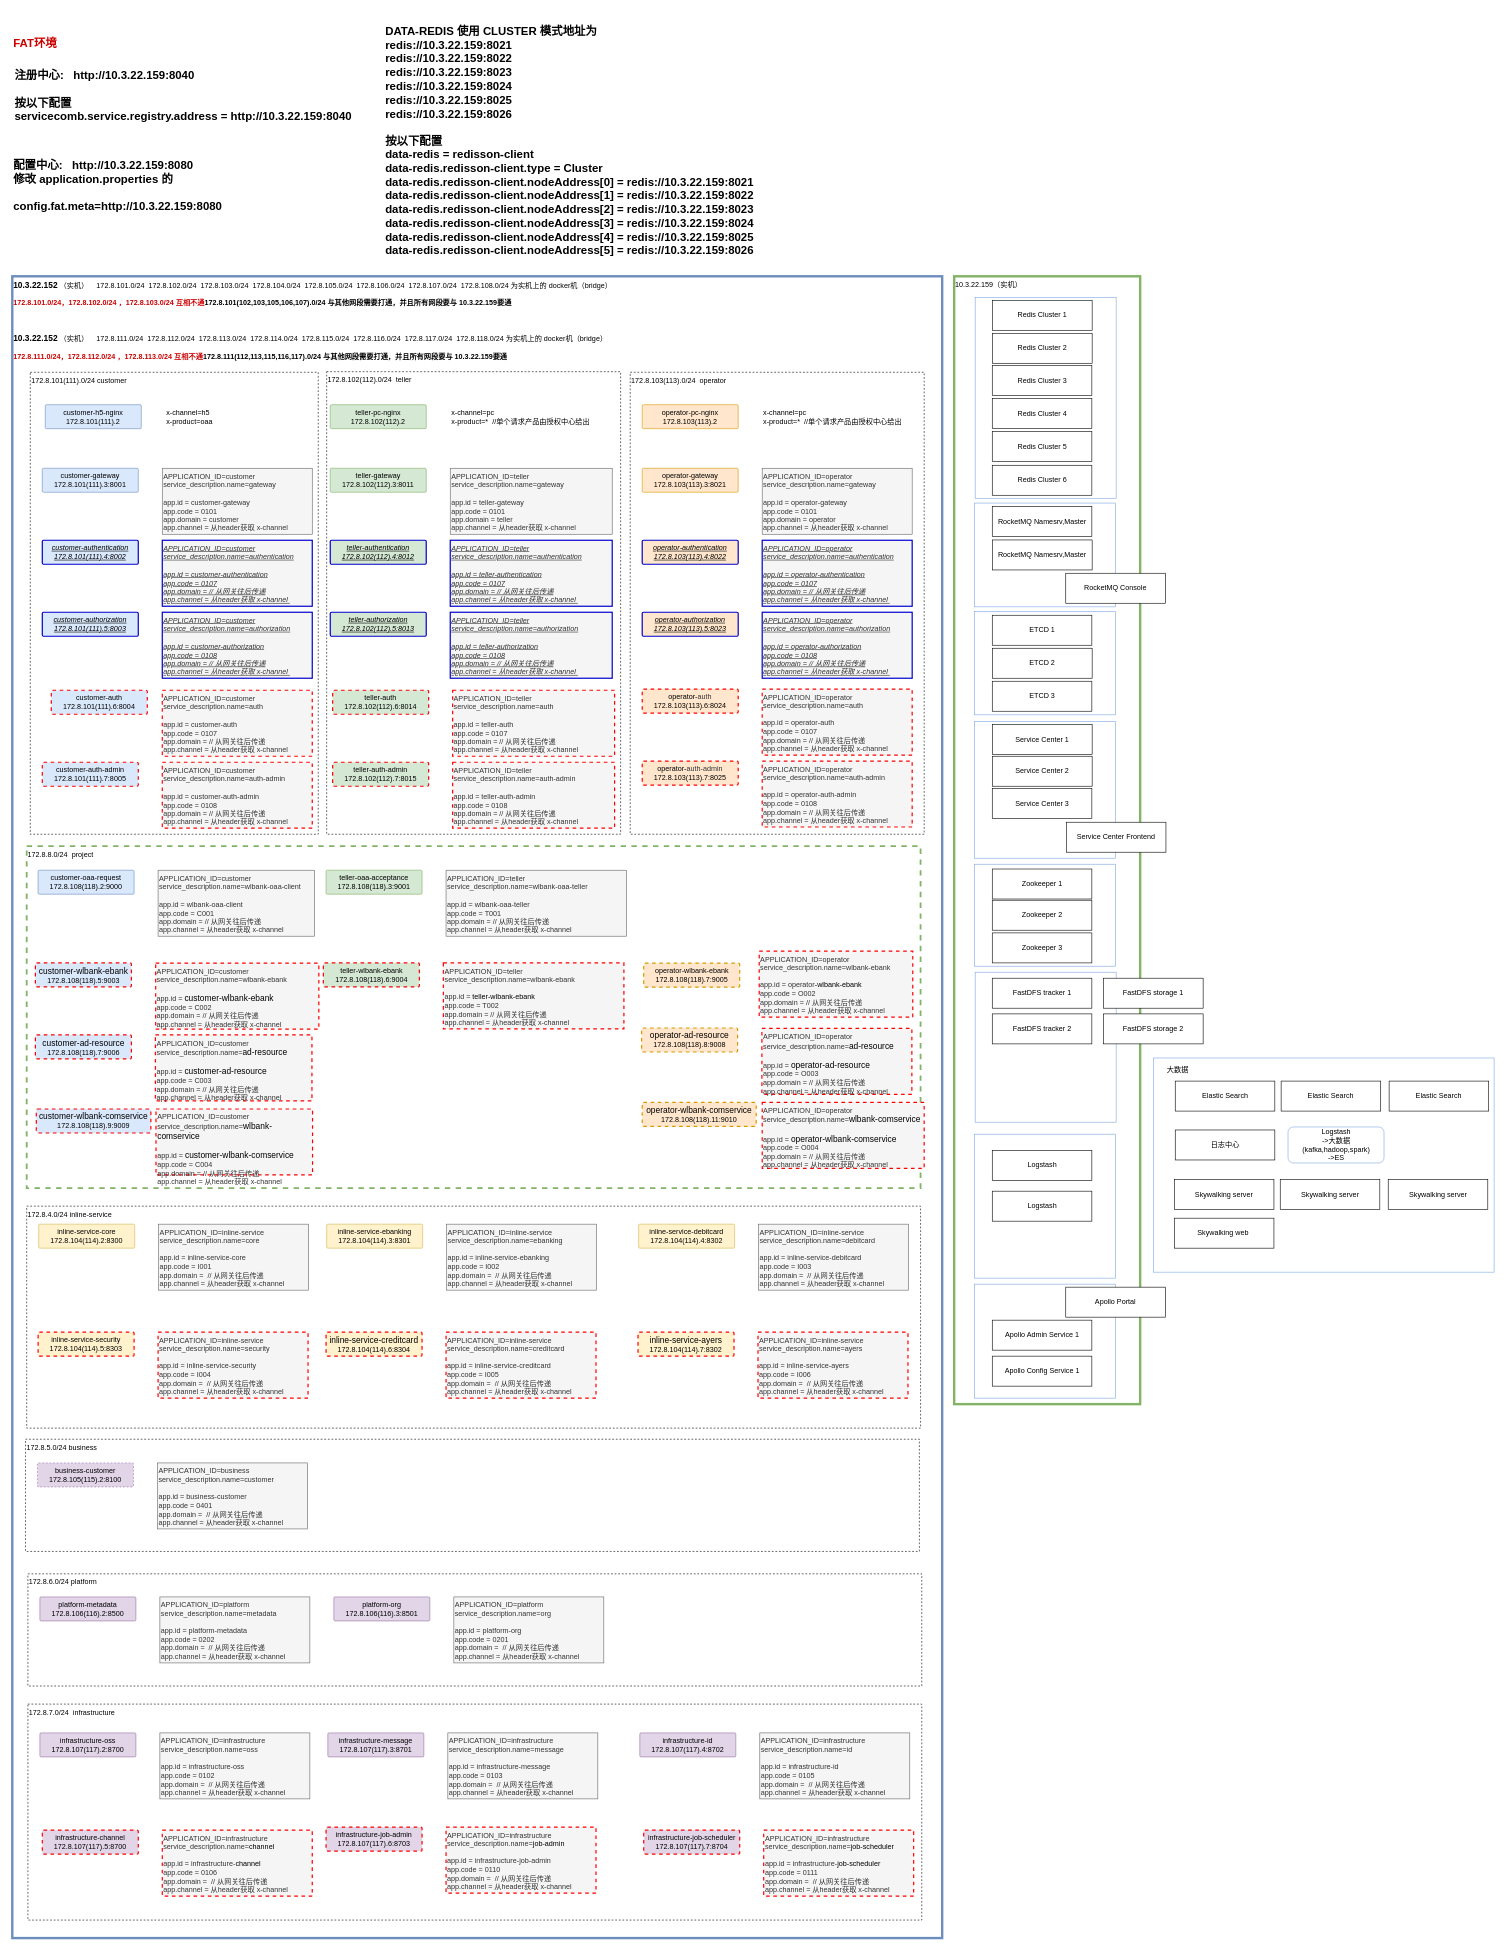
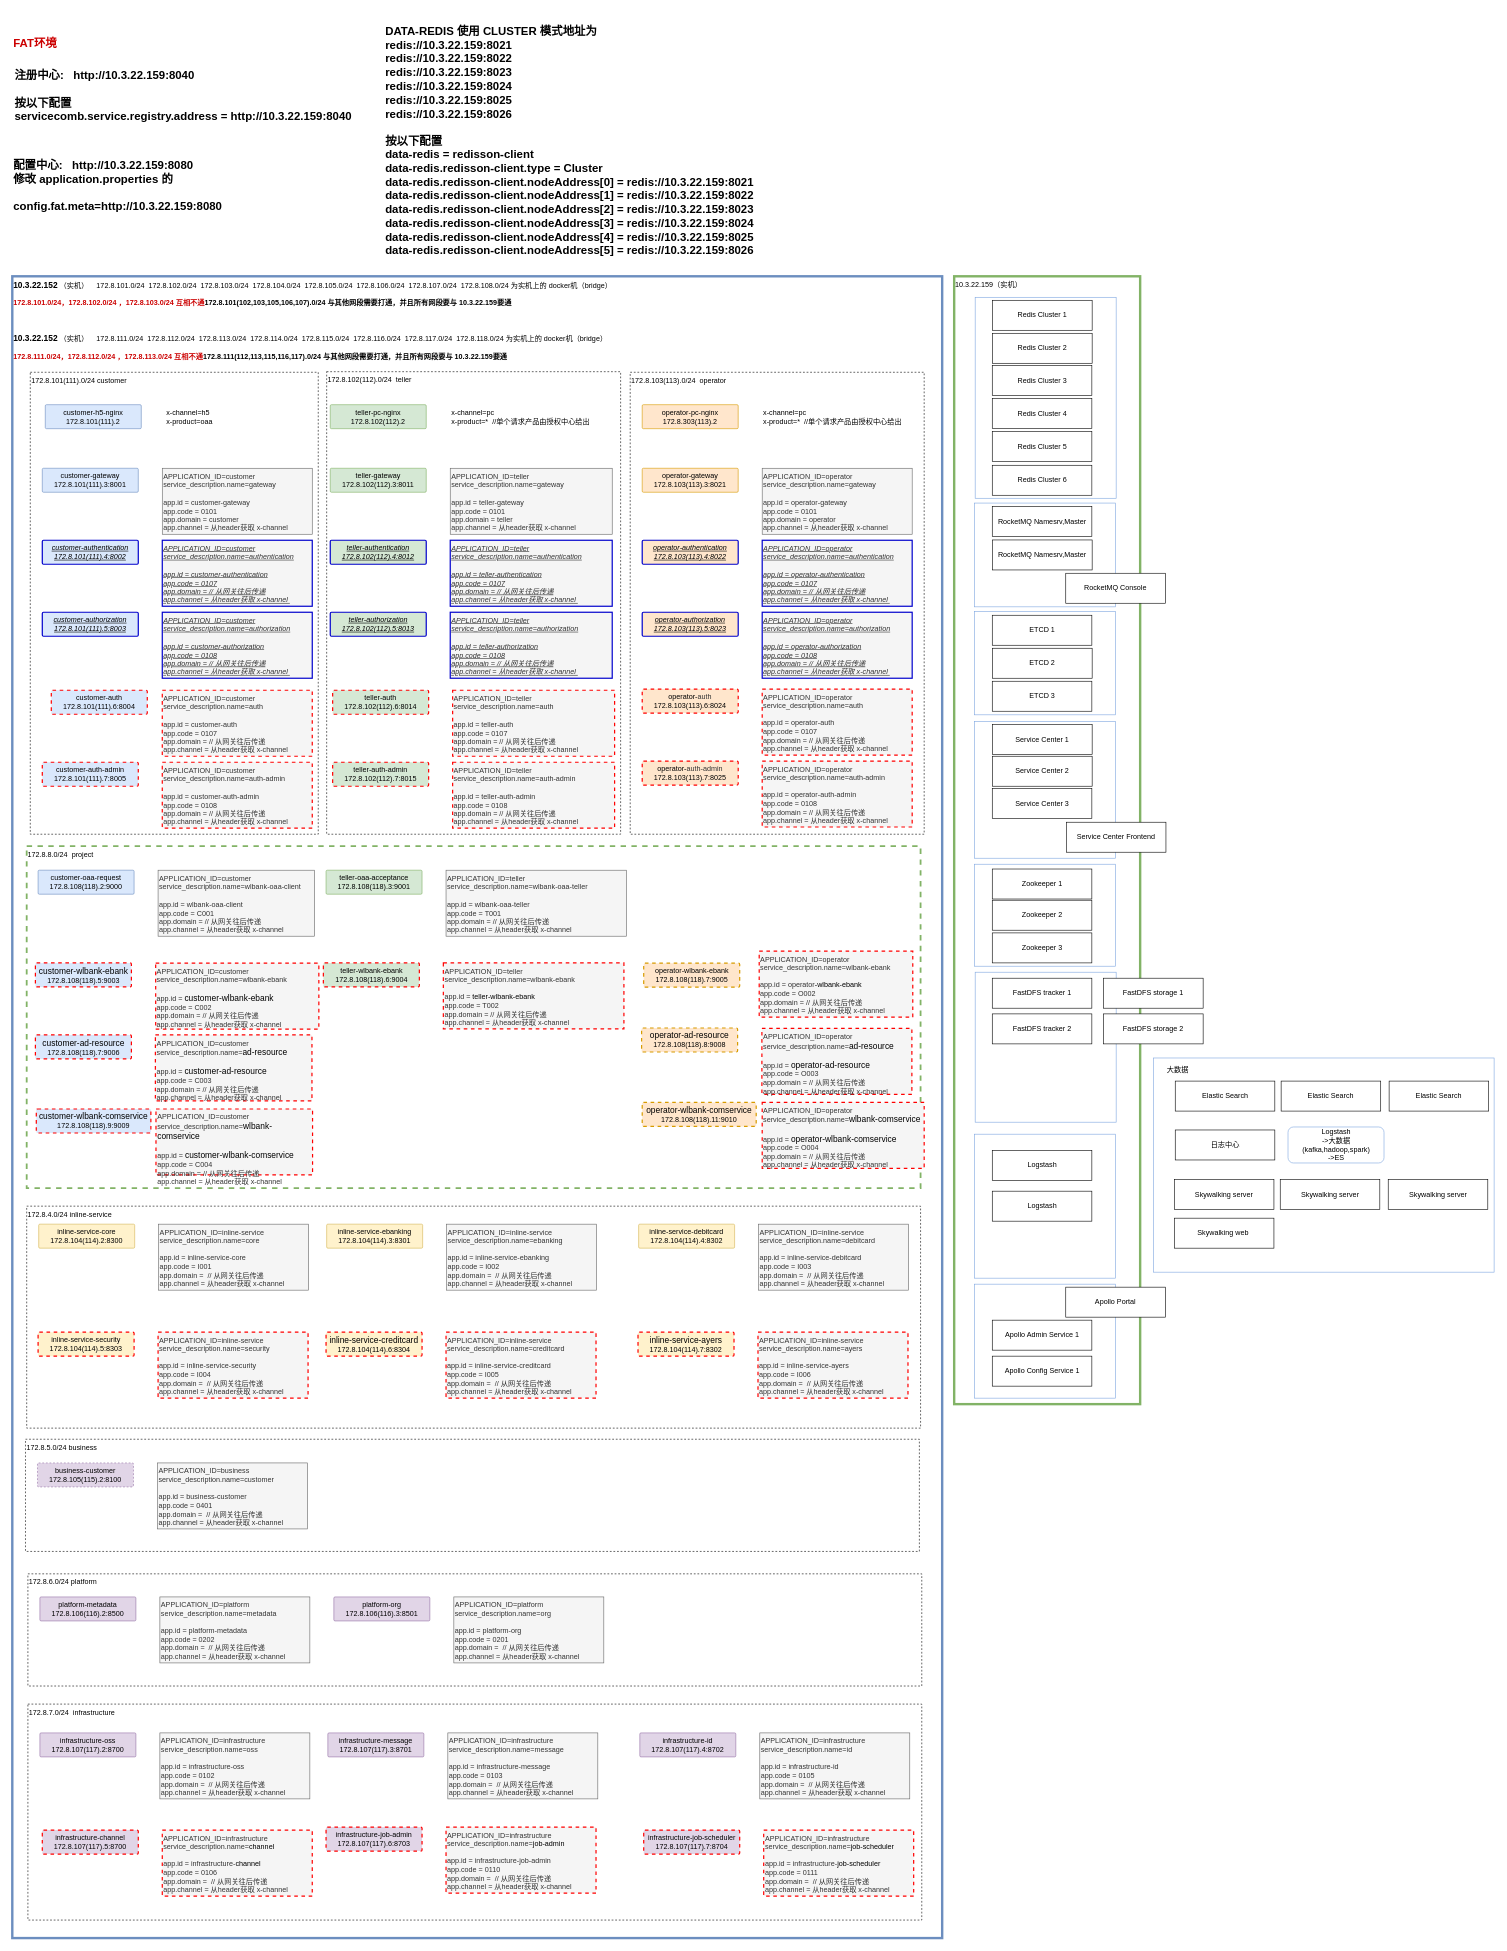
(690, 417) -> (690, 417)
